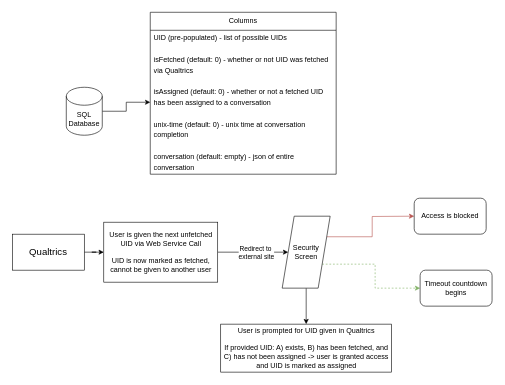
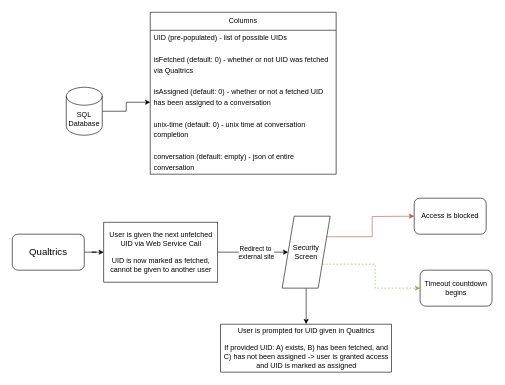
(48, 252) -> (48, 252)
